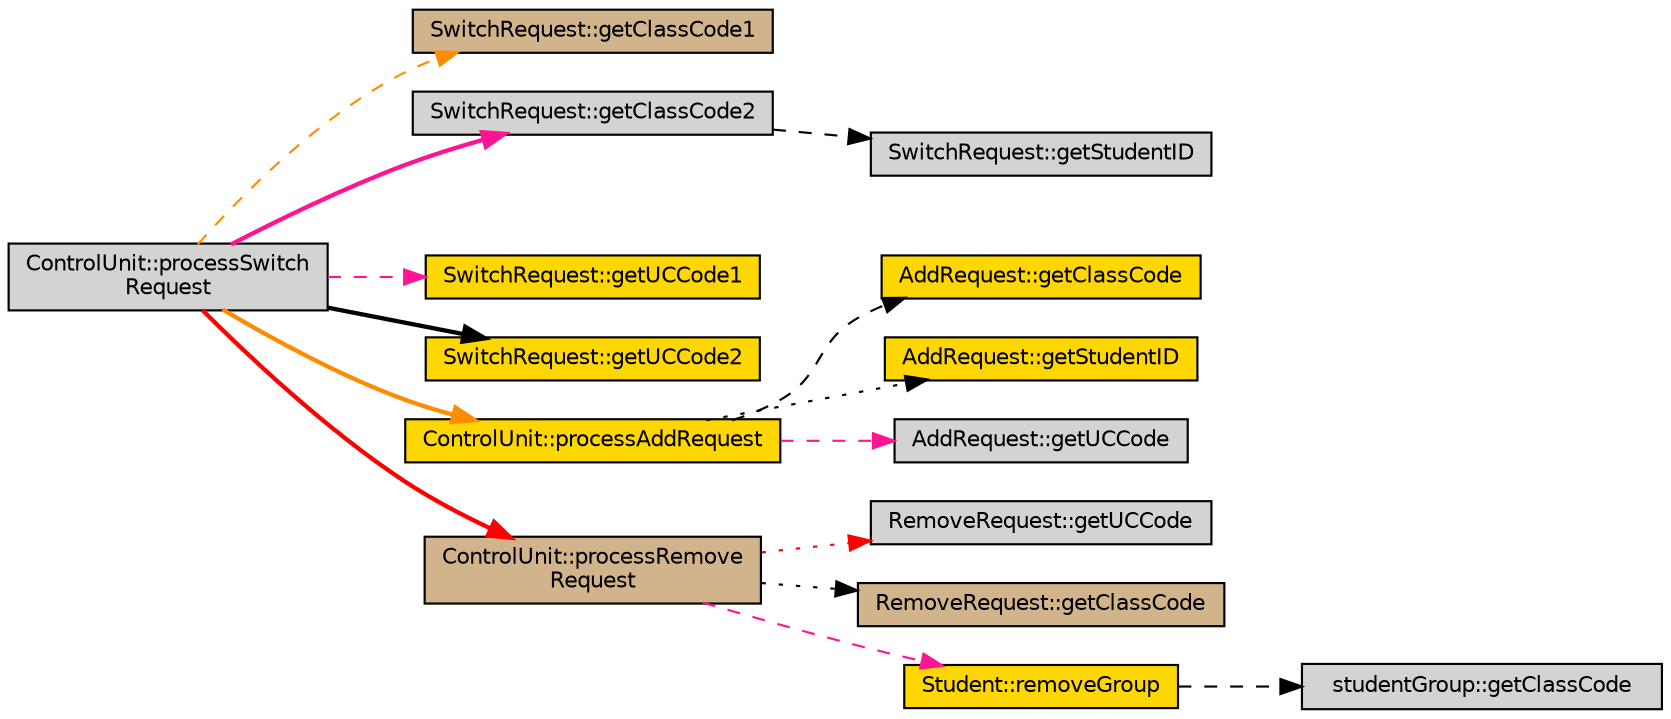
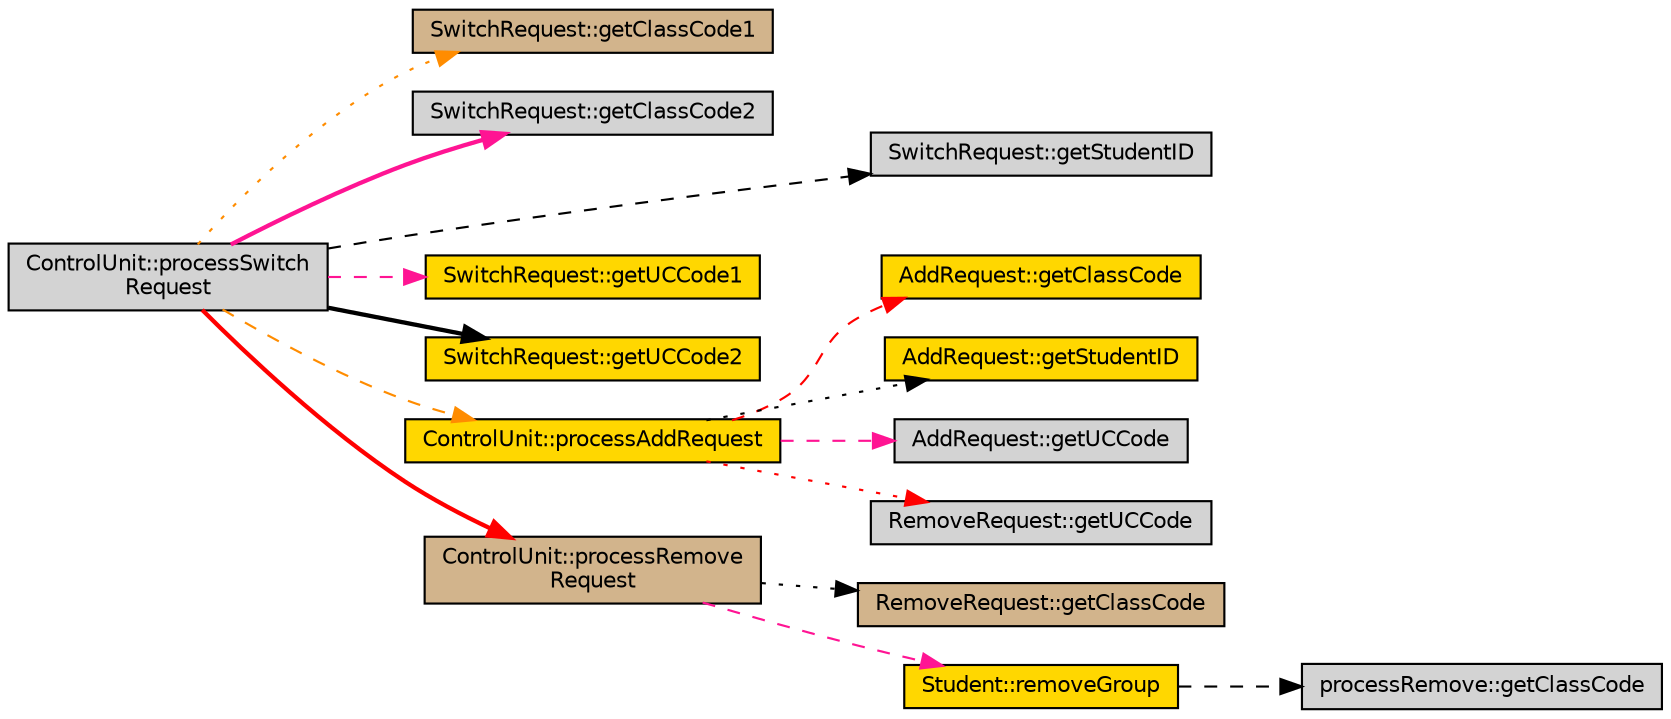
(811, 133) -> (588, 210)
(307, 138) -> (307, 138)
(813, 369) -> (813, 369)
(334, 370) -> (334, 370)
(805, 548) -> (806, 480)
(1482, 687) -> (1482, 687)
